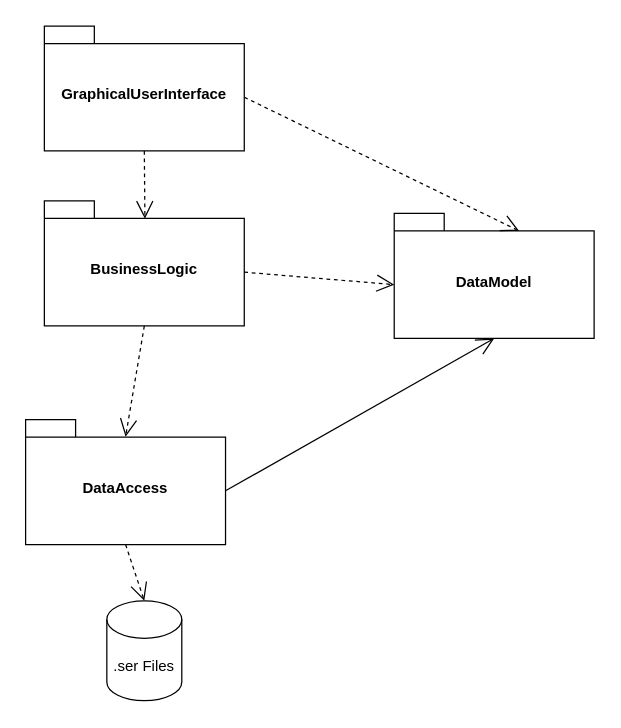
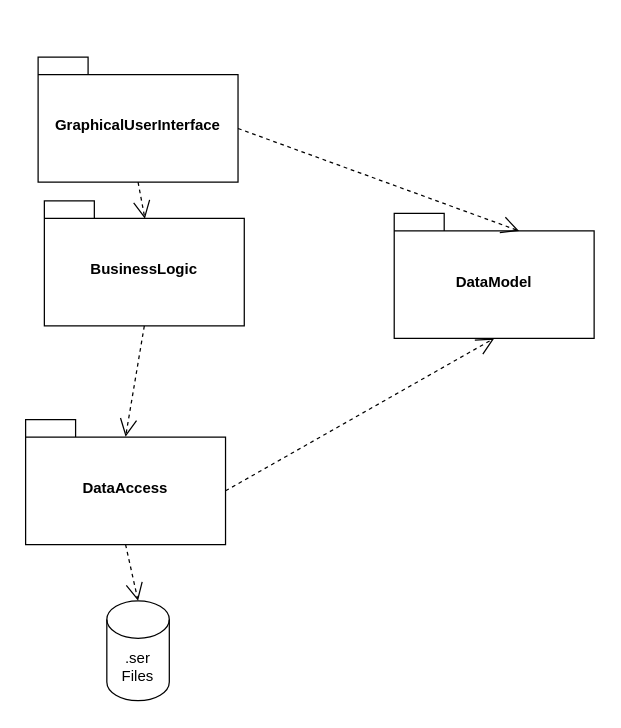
(144, 88) -> (138, 119)
(317, 278) -> none
(360, 415) -> (360, 415)
(144, 651) -> (138, 651)
